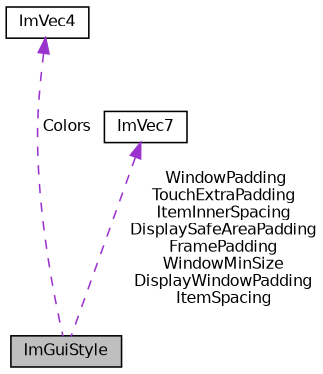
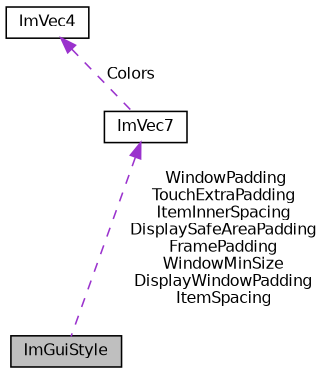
(41, 196) -> (102, 81)
